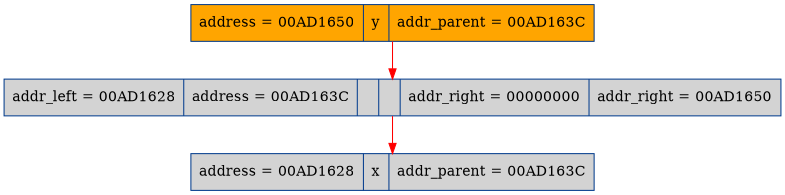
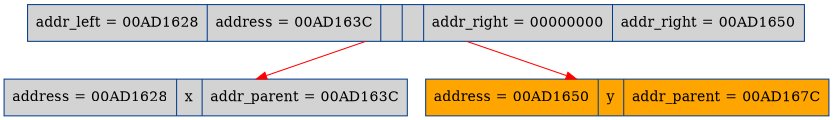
(492, 22) -> (726, 97)
(393, 55) -> (516, 58)
